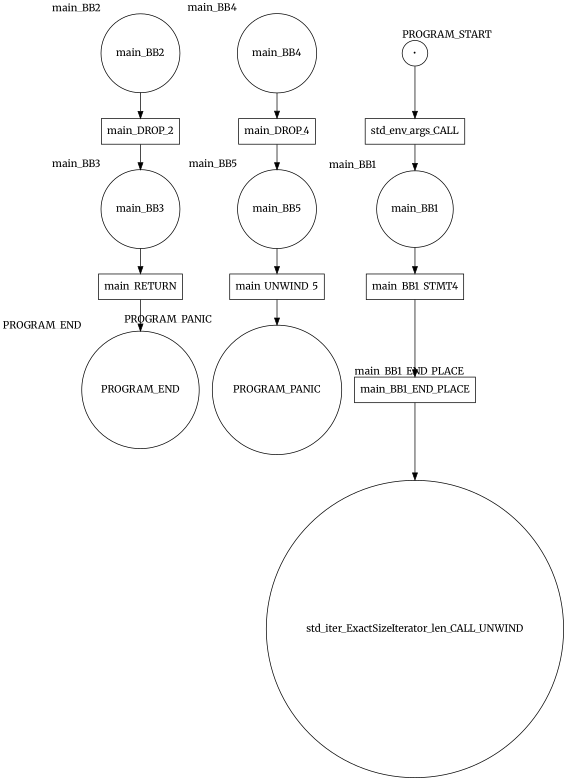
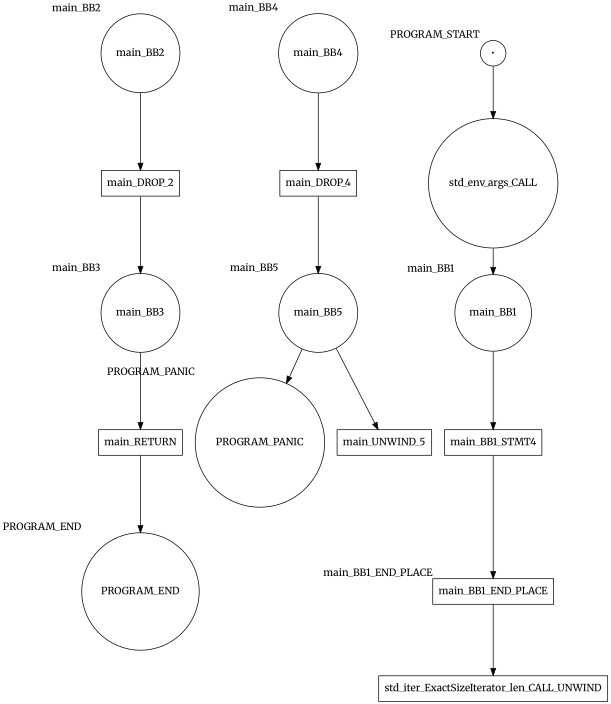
(415, 131) -> (493, 183)
(277, 309) -> (296, 363)
(415, 629) -> (493, 689)
